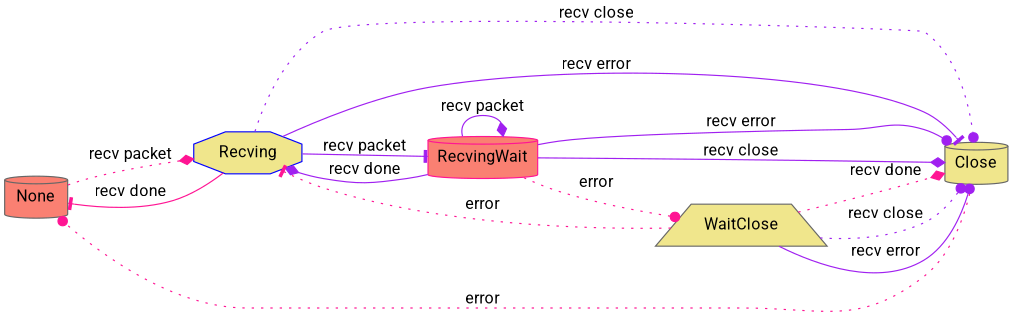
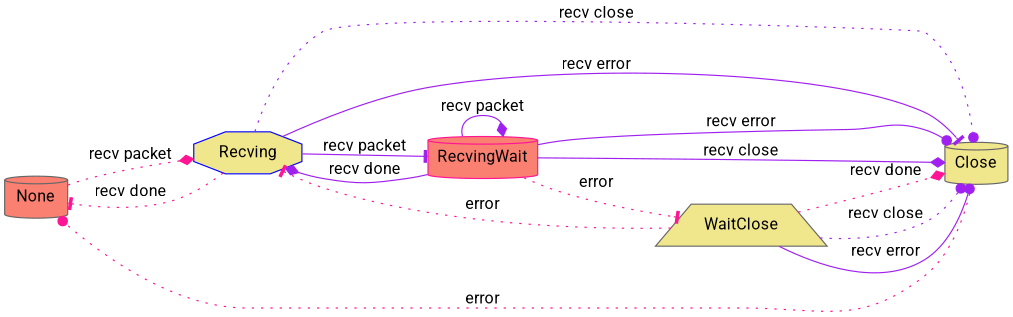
(596, 202) -> (598, 202)
(152, 205) -> (152, 205)
